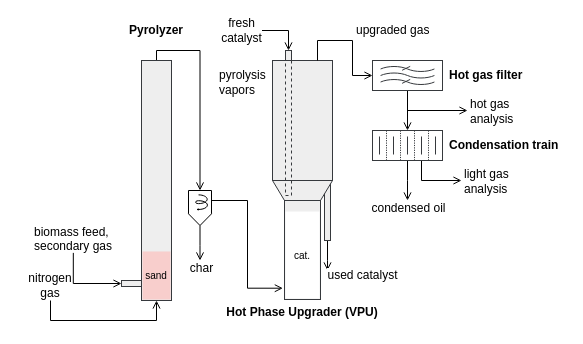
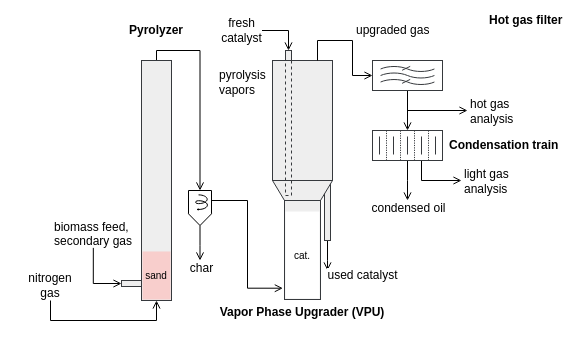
(488, 76) -> (528, 21)
(75, 238) -> (95, 233)
(303, 313) -> (303, 313)
